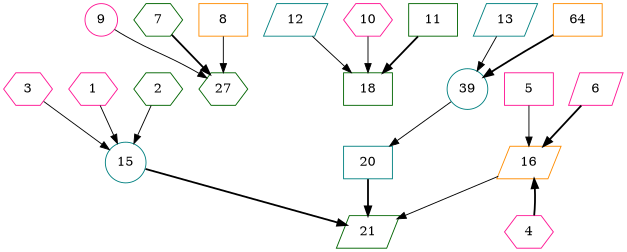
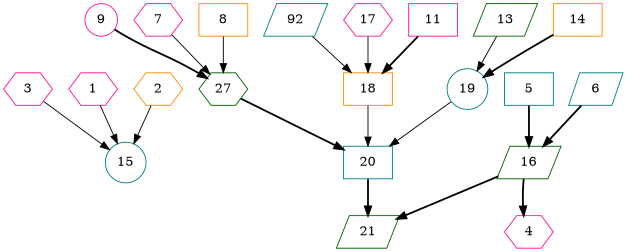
(158, 20) -> (158, 20)
(296, 20) -> (296, 20)
(368, 20) -> (368, 20)
(433, 20) -> (433, 20)
(505, 20) -> (505, 20)
(578, 20) -> (578, 20)
(188, 51) -> (188, 51)
(157, 52) -> (157, 52)
(158, 89) -> (158, 89)
(368, 89) -> (368, 89)
(467, 89) -> (467, 89)
(529, 89) -> (529, 89)
(596, 89) -> (596, 89)
none -> (368, 121)
(529, 121) -> (529, 121)
none -> (288, 122)
(529, 163) -> (529, 163)
(242, 196) -> none
(452, 196) -> (452, 196)
(535, 202) -> (523, 193)
